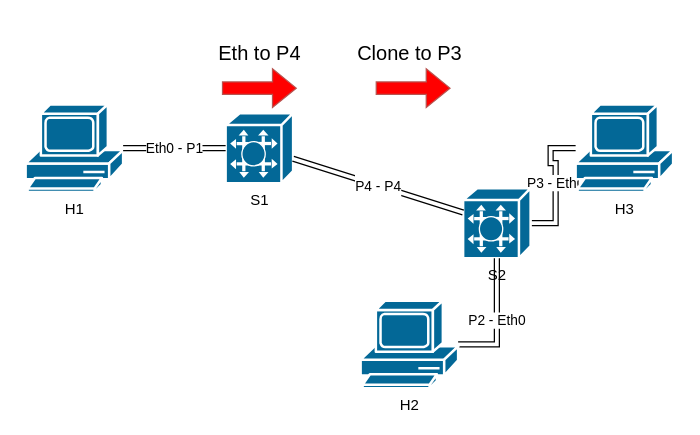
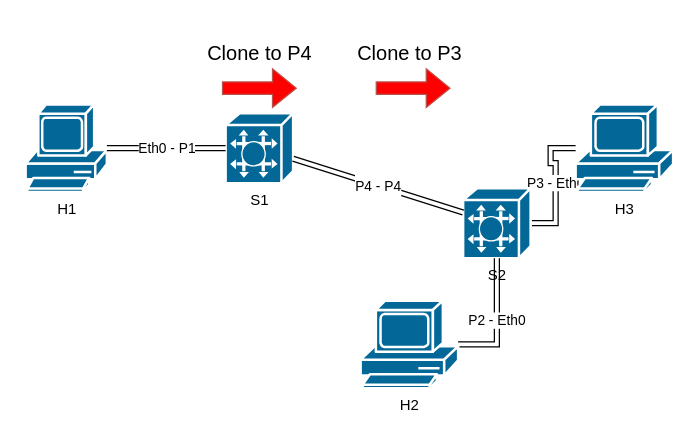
(260, 51) -> (260, 51)
(74, 148) -> (66, 148)
